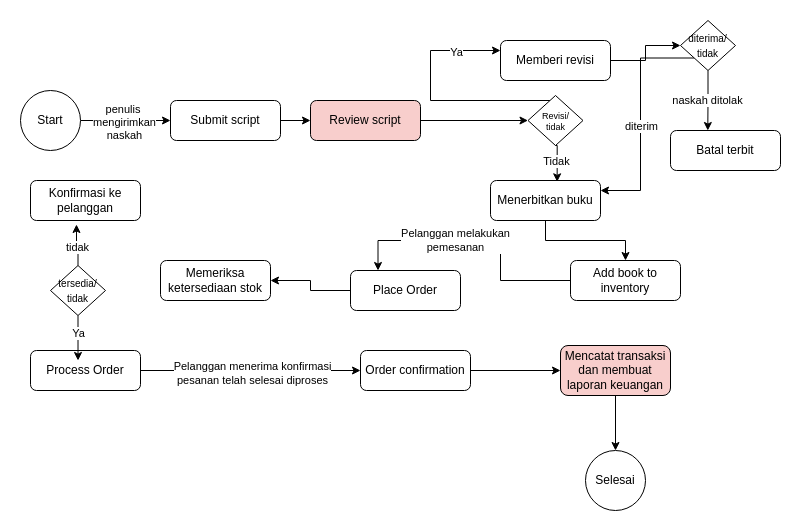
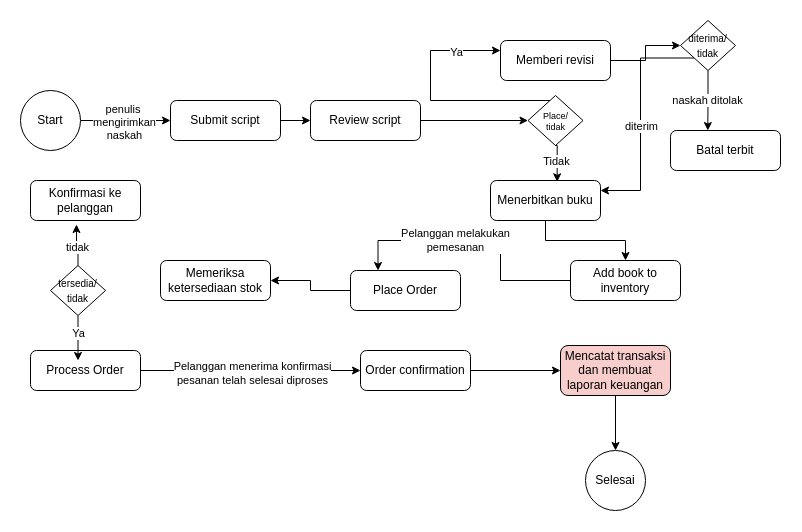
(366, 121) -> (366, 121)
(556, 121) -> (556, 121)
